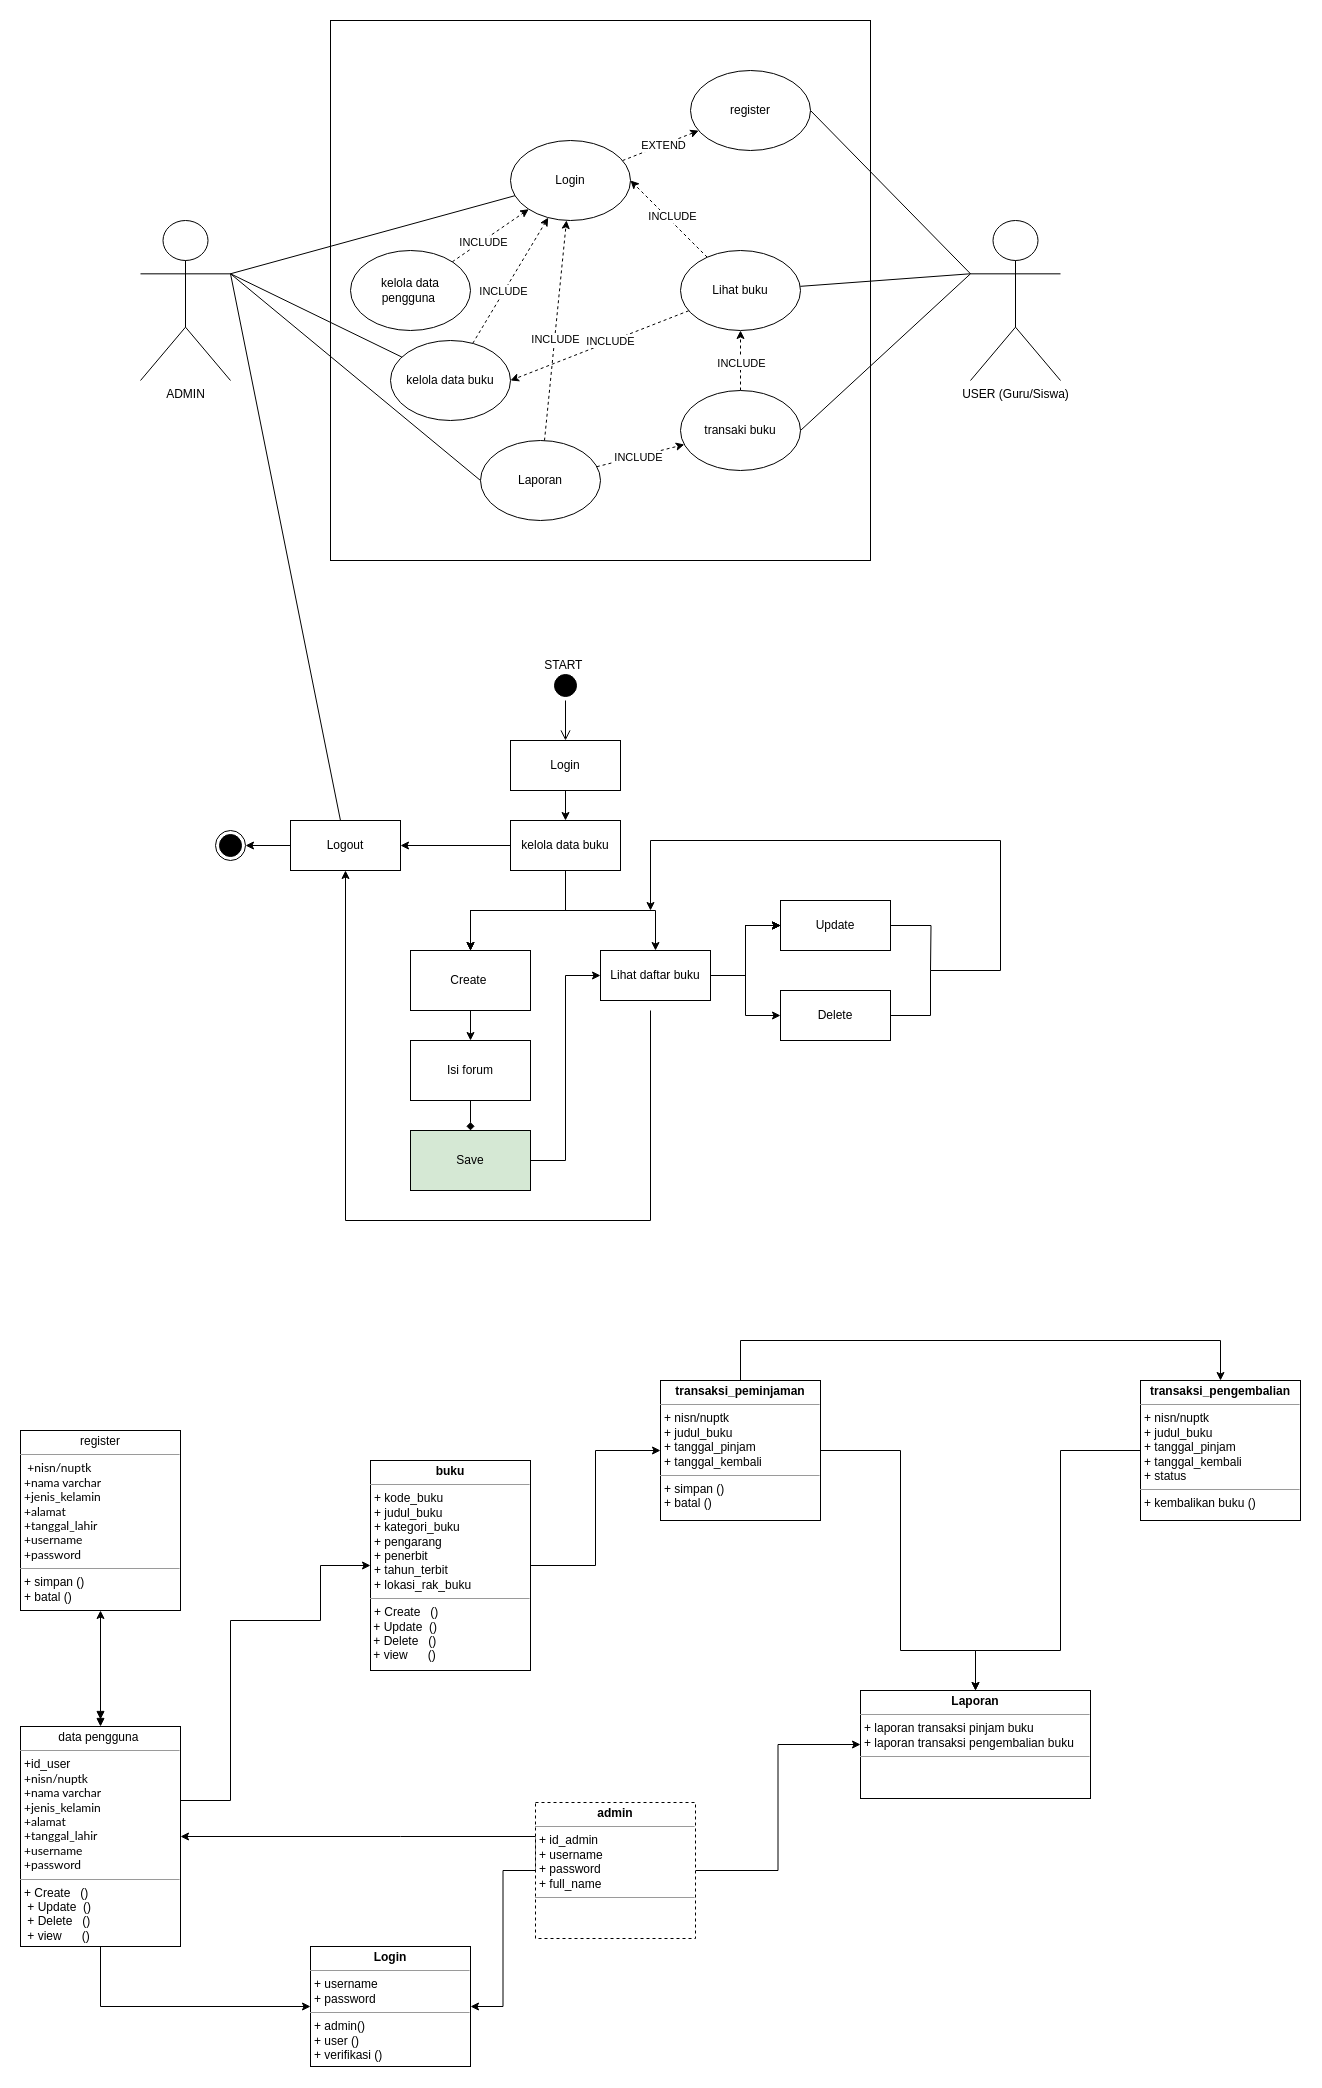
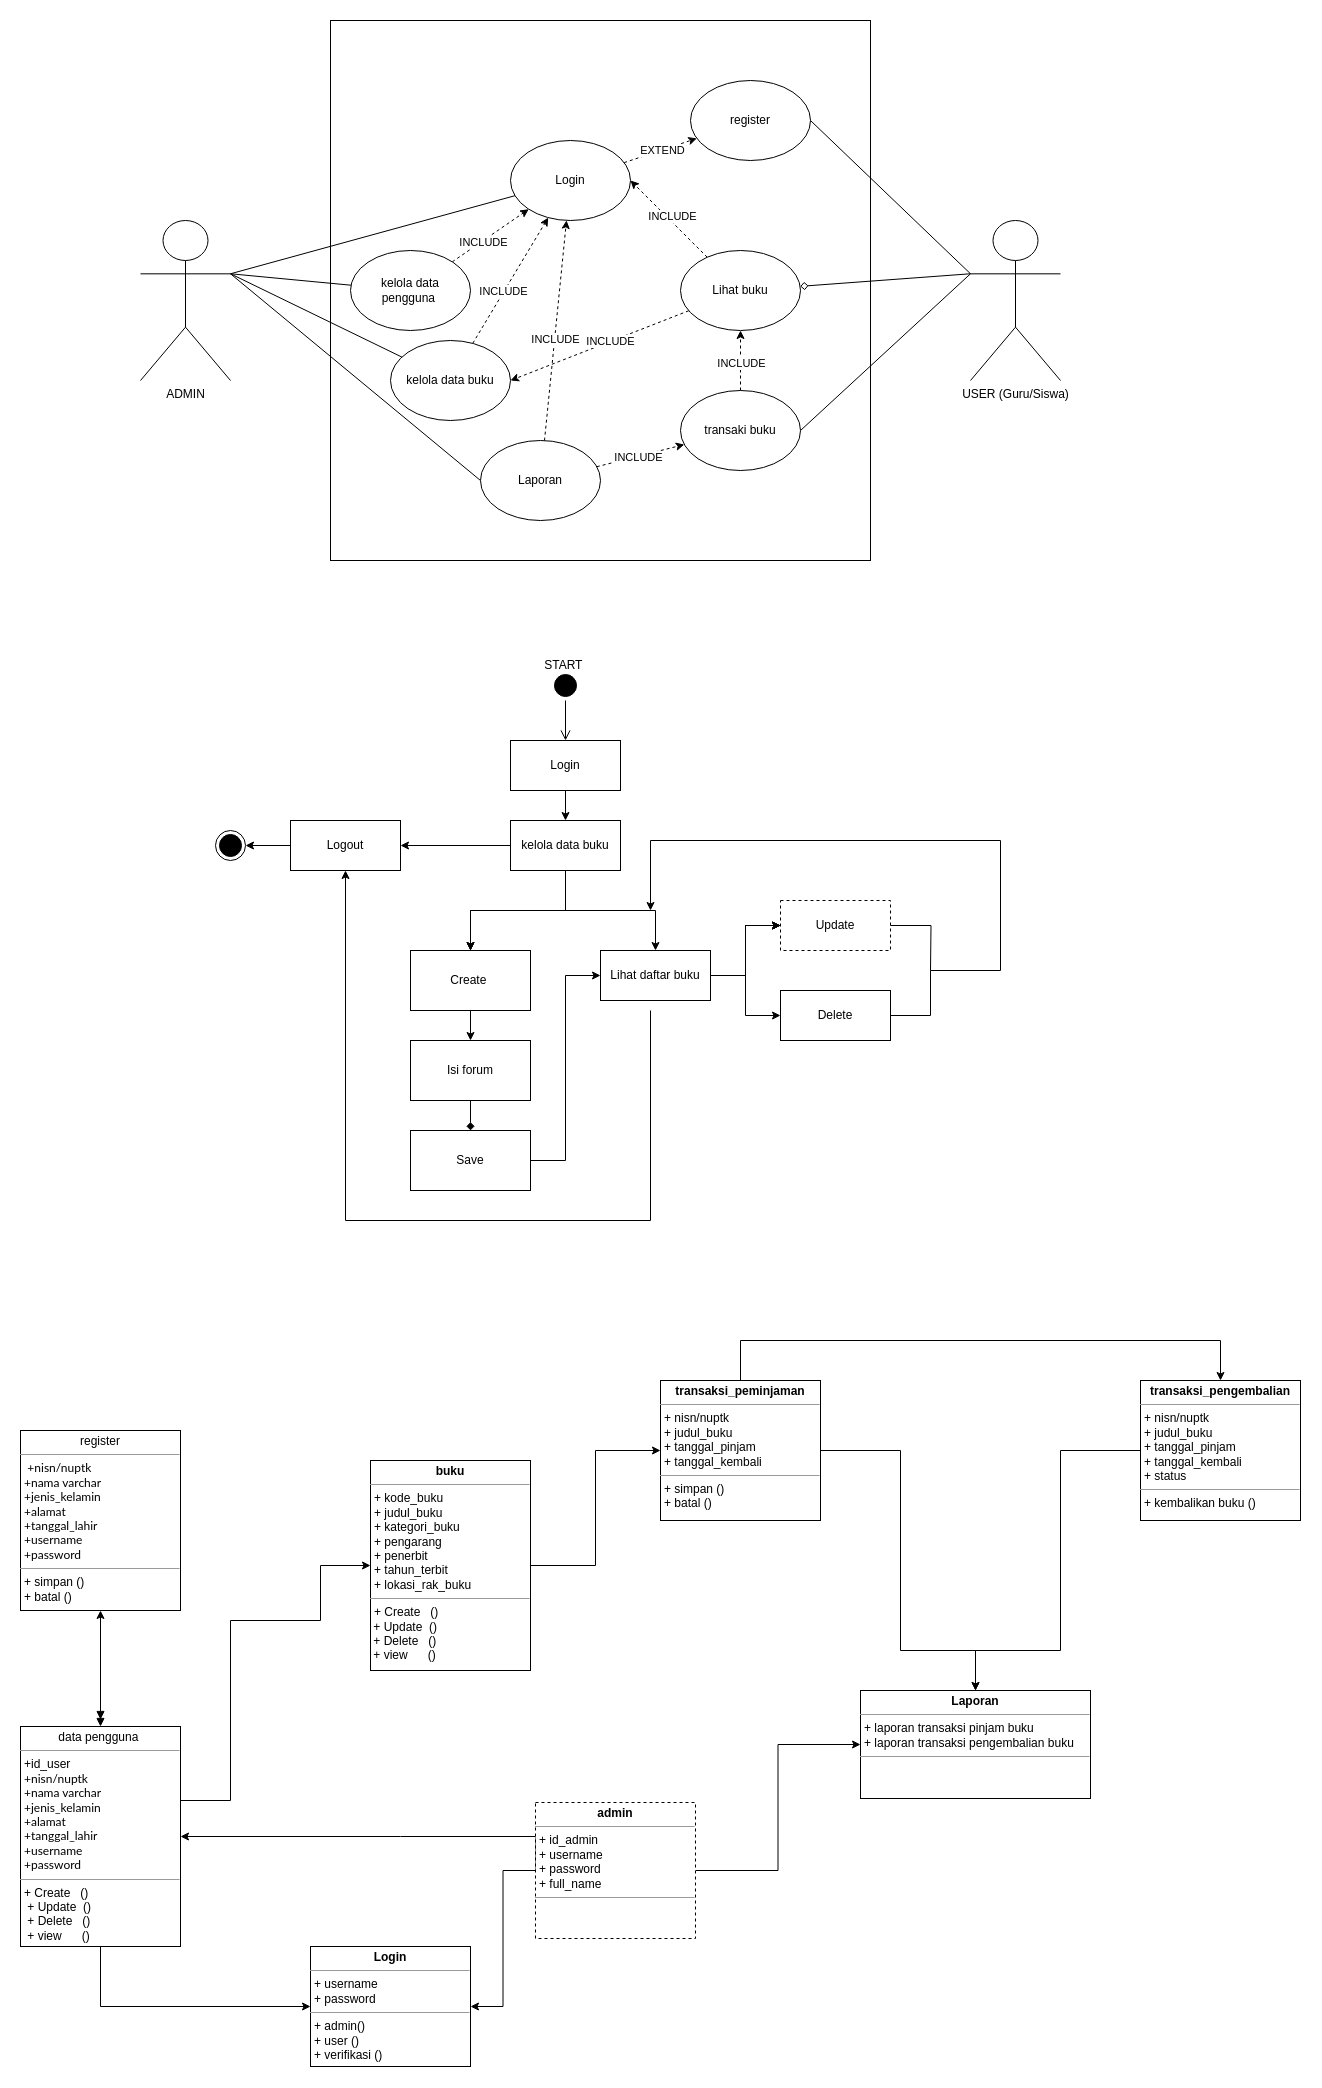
(751, 111) -> (751, 121)
(804, 286) -> (808, 286)
(286, 549) -> (293, 280)
(836, 926) -> (836, 926)
(471, 1161) -> (471, 1161)
